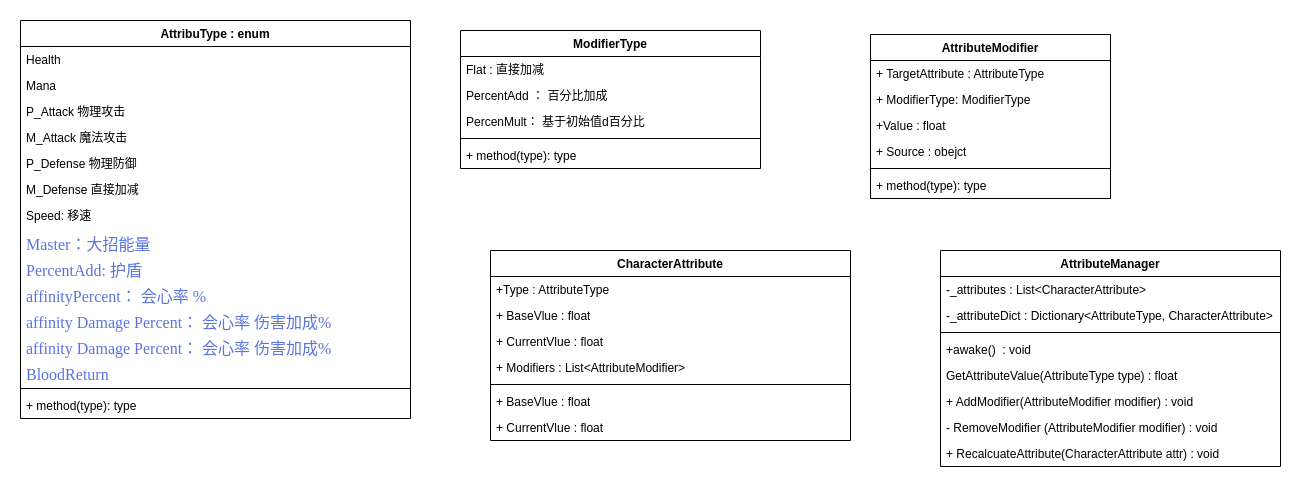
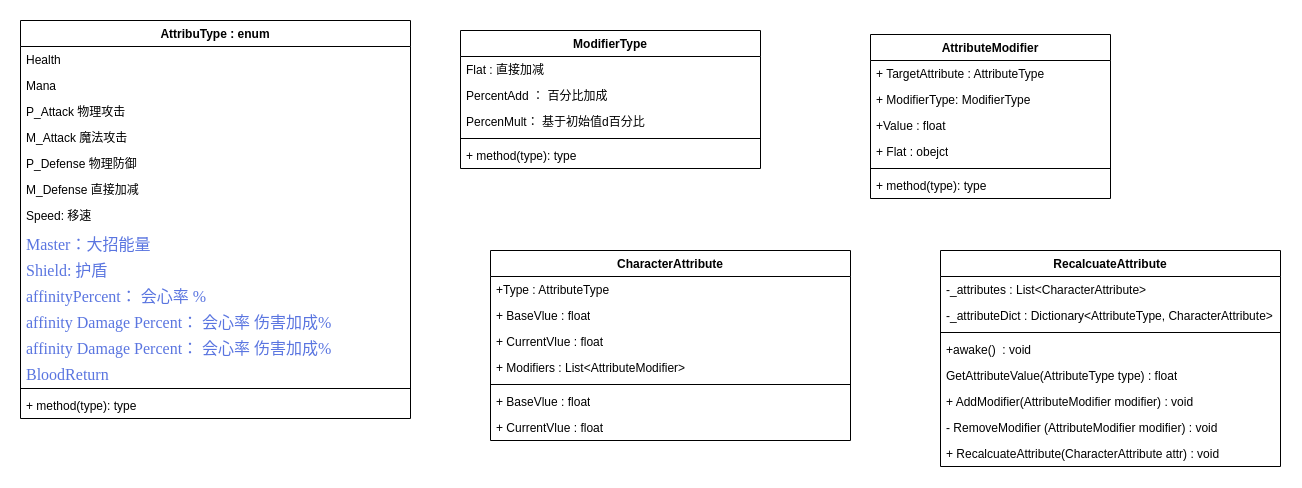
(927, 153) -> (919, 153)
(1111, 265) -> (1111, 265)
(76, 269) -> (59, 269)
